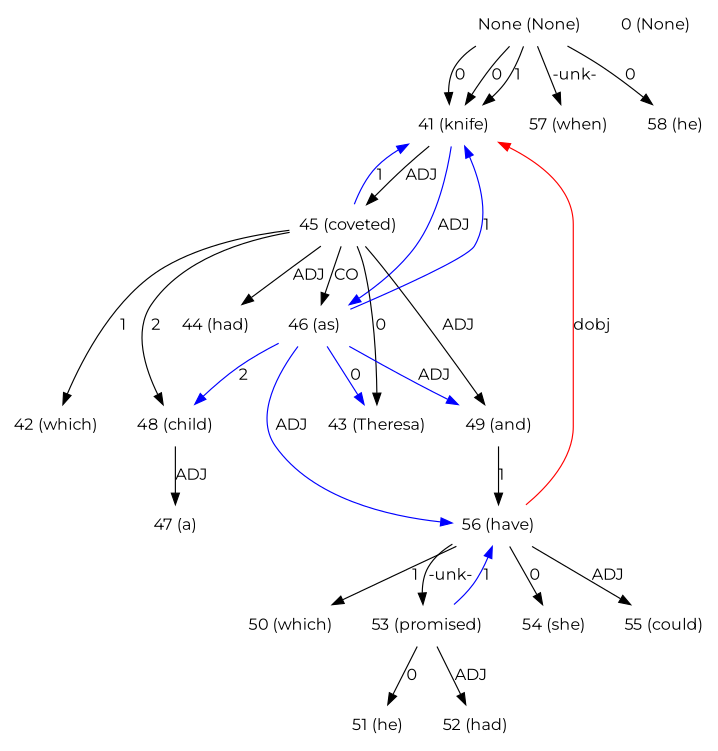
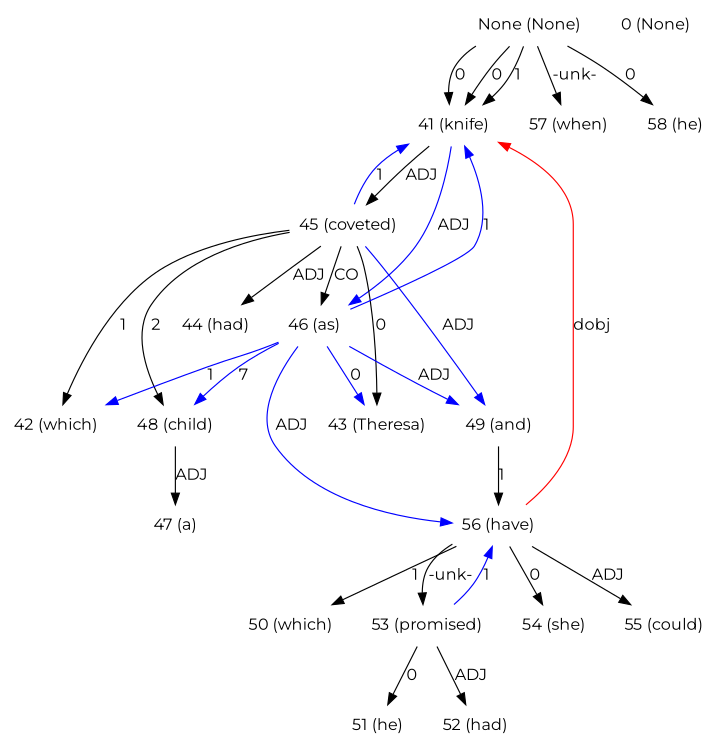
(423, 320) -> (423, 320)
none -> (198, 370)
(244, 375) -> (244, 375)
